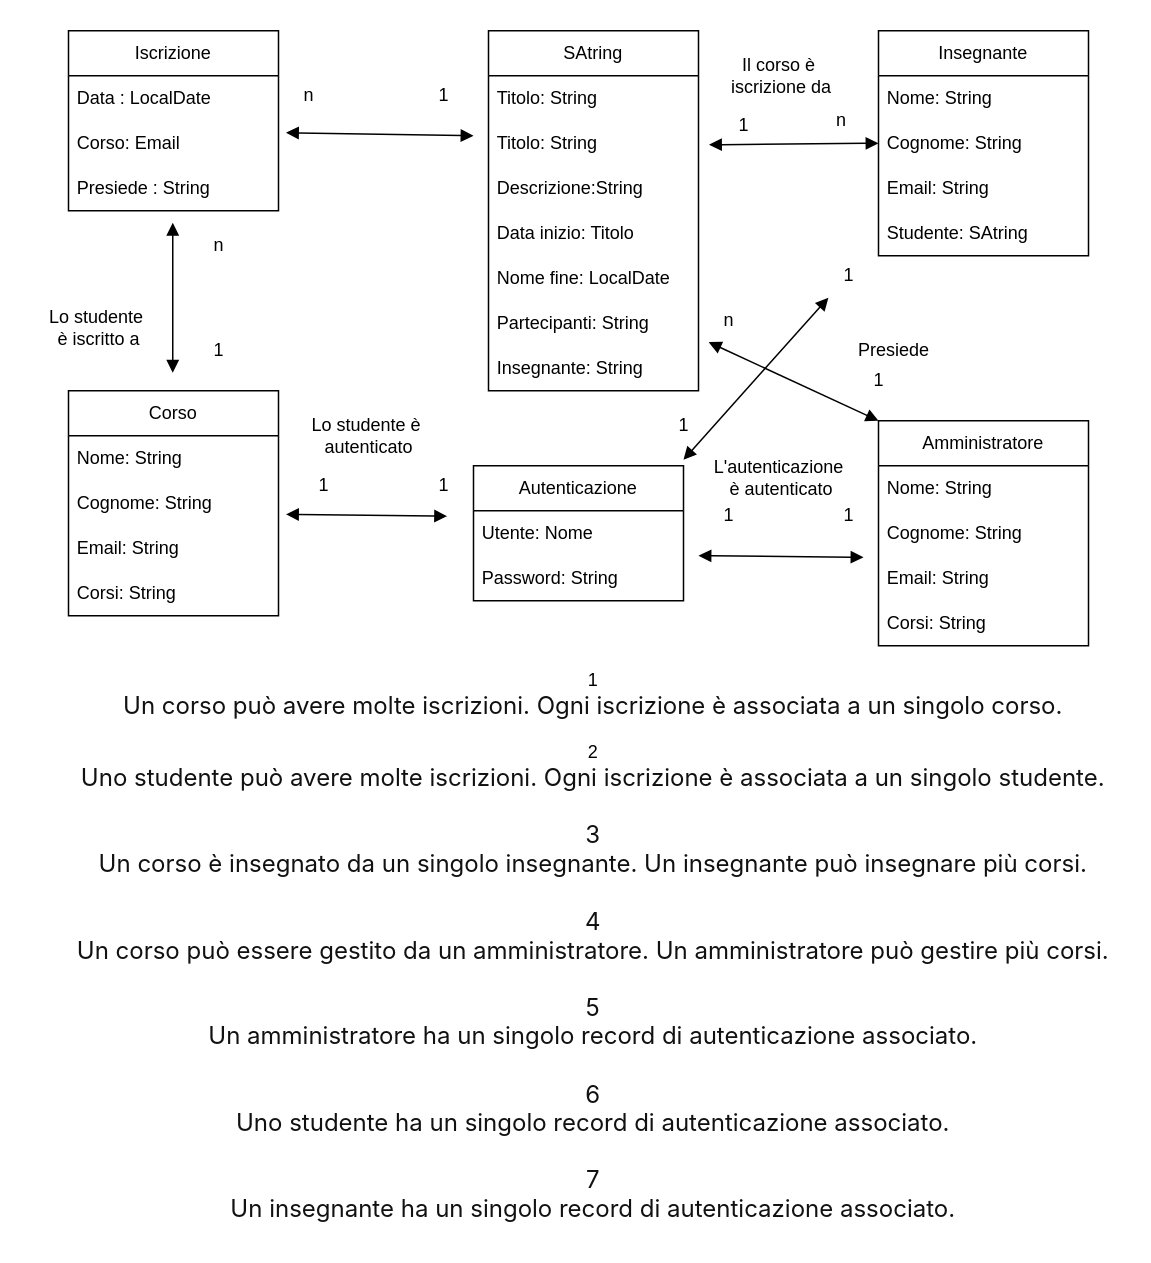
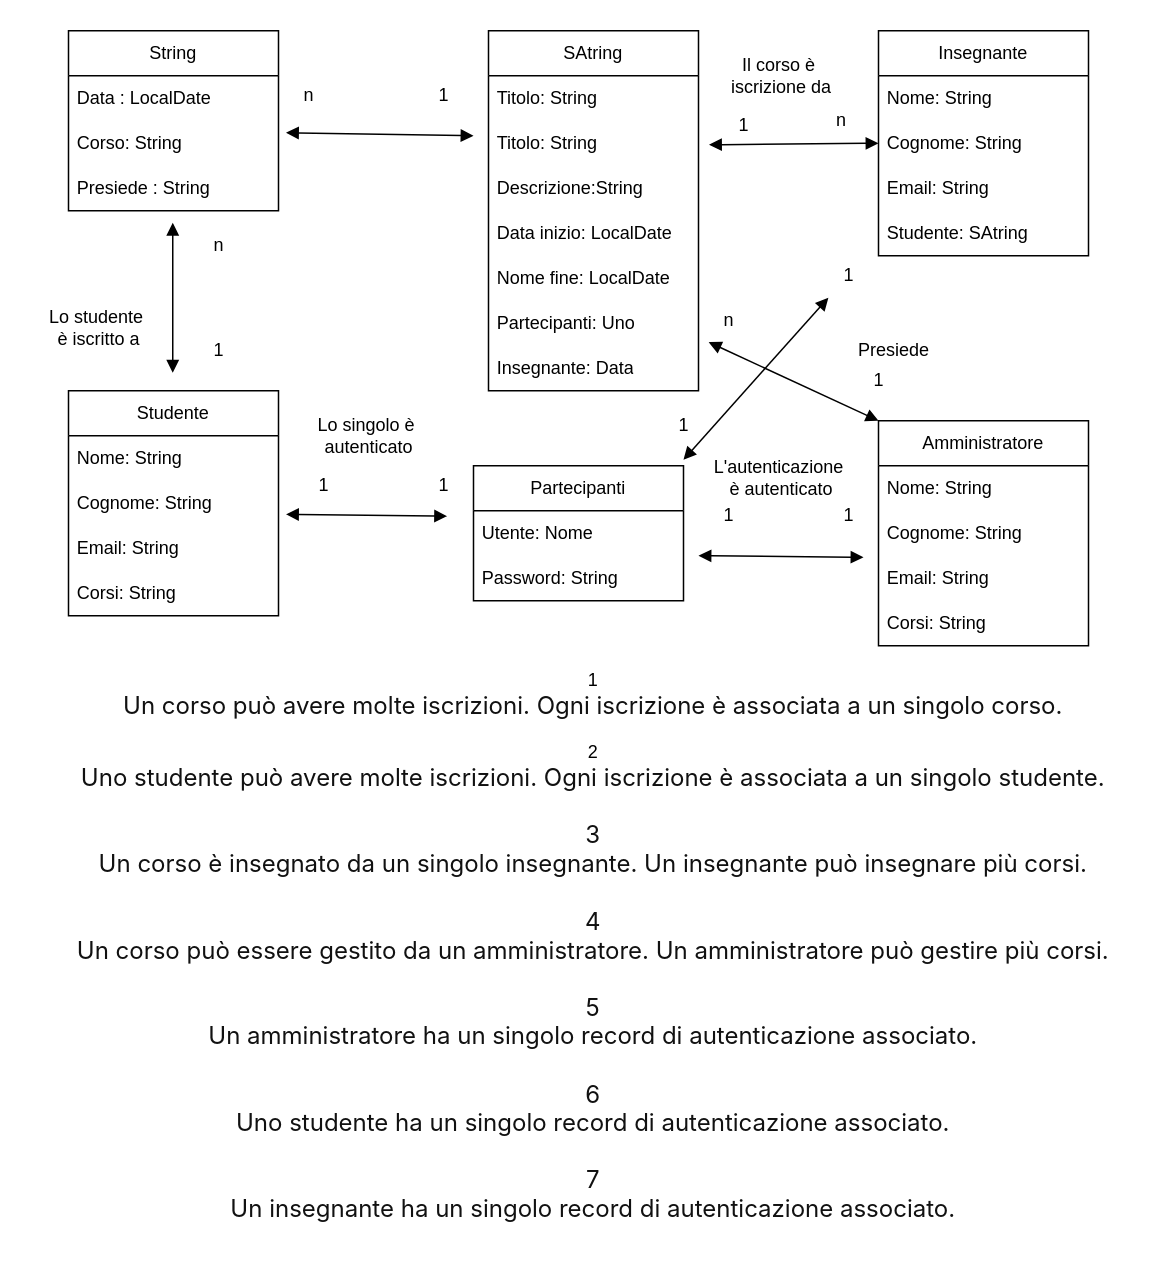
(173, 53) -> (173, 53)
(128, 143) -> (136, 143)
(574, 233) -> (592, 233)
(586, 323) -> (574, 323)
(581, 368) -> (573, 368)
(173, 413) -> (173, 413)
(369, 436) -> (369, 436)
(578, 488) -> (578, 488)
